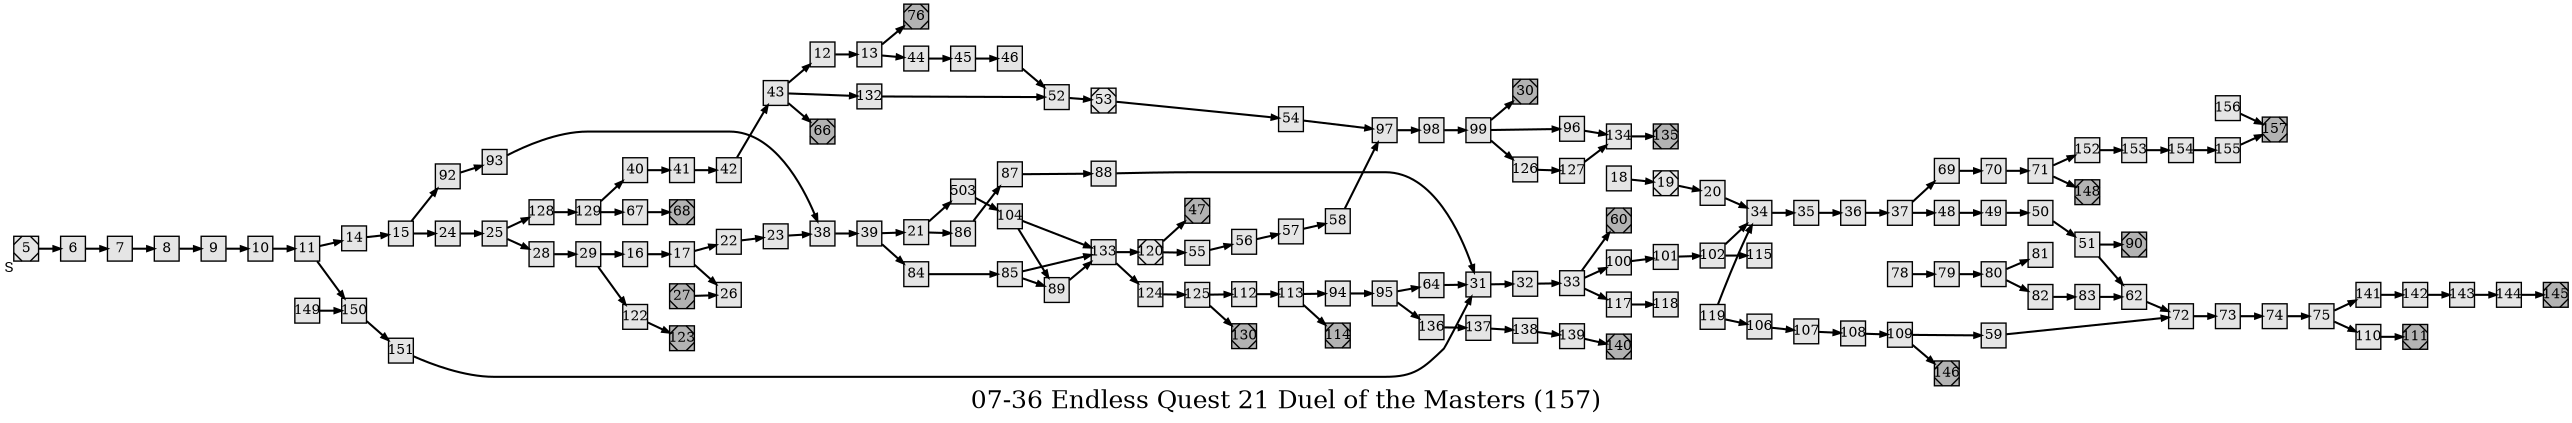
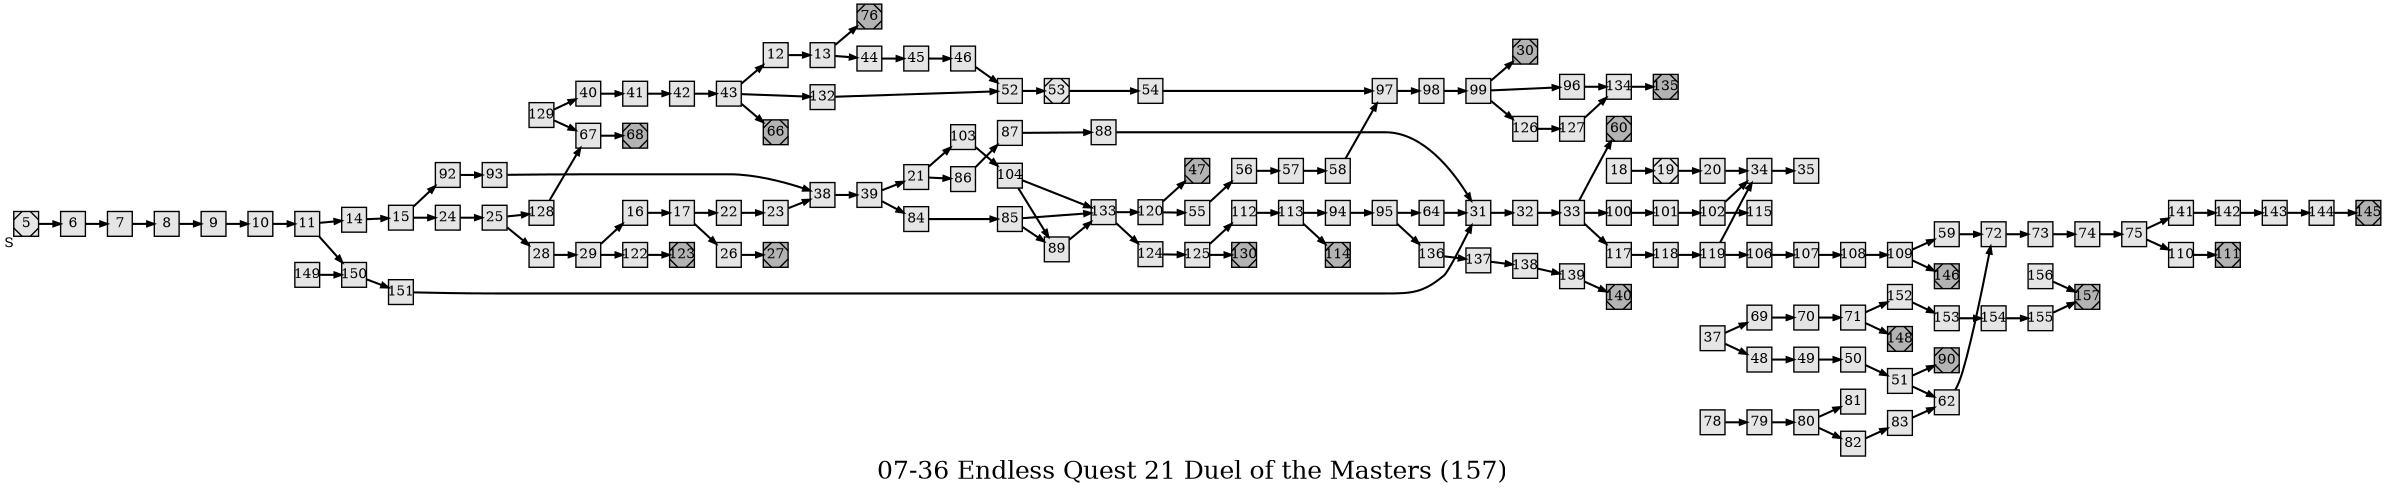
(963, 192) -> (963, 137)
(561, 212) -> (562, 180)
(1853, 213) -> none
(1150, 252) -> (1150, 212)
none -> (1686, 255)
(702, 296) -> (749, 255)
